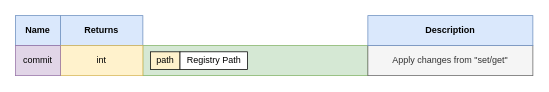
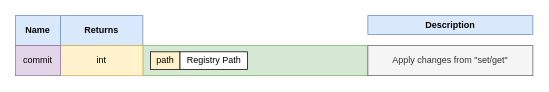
(450, 30) -> (450, 25)
